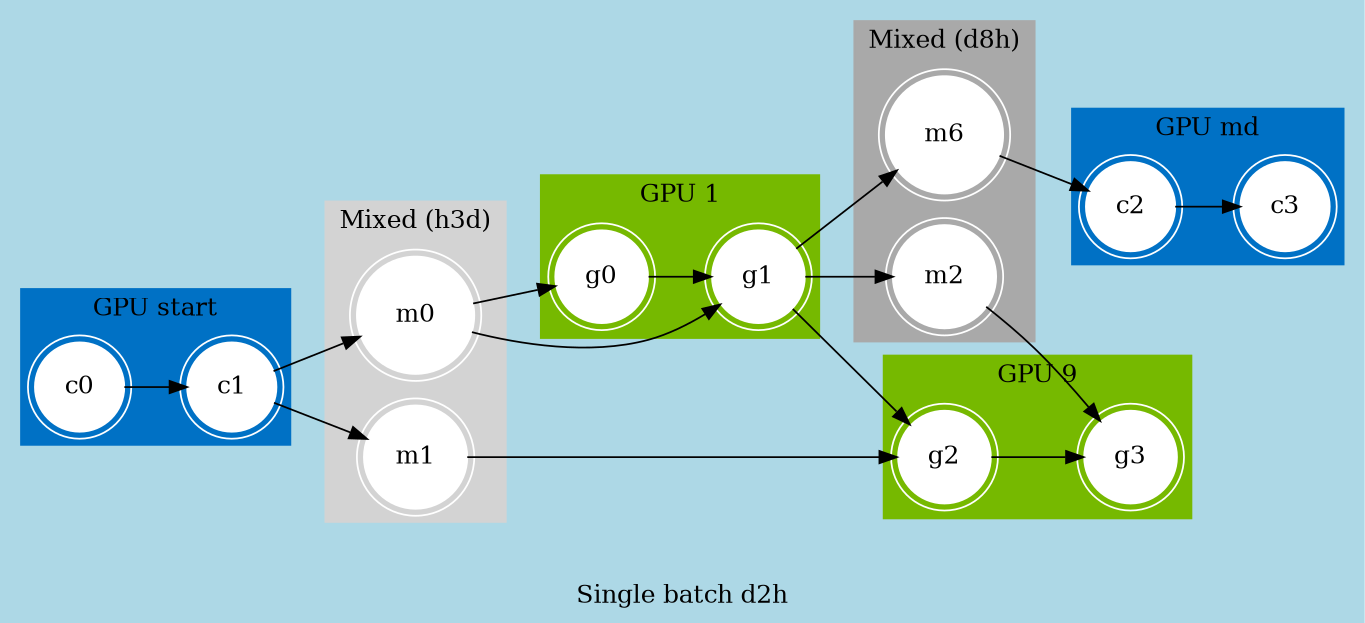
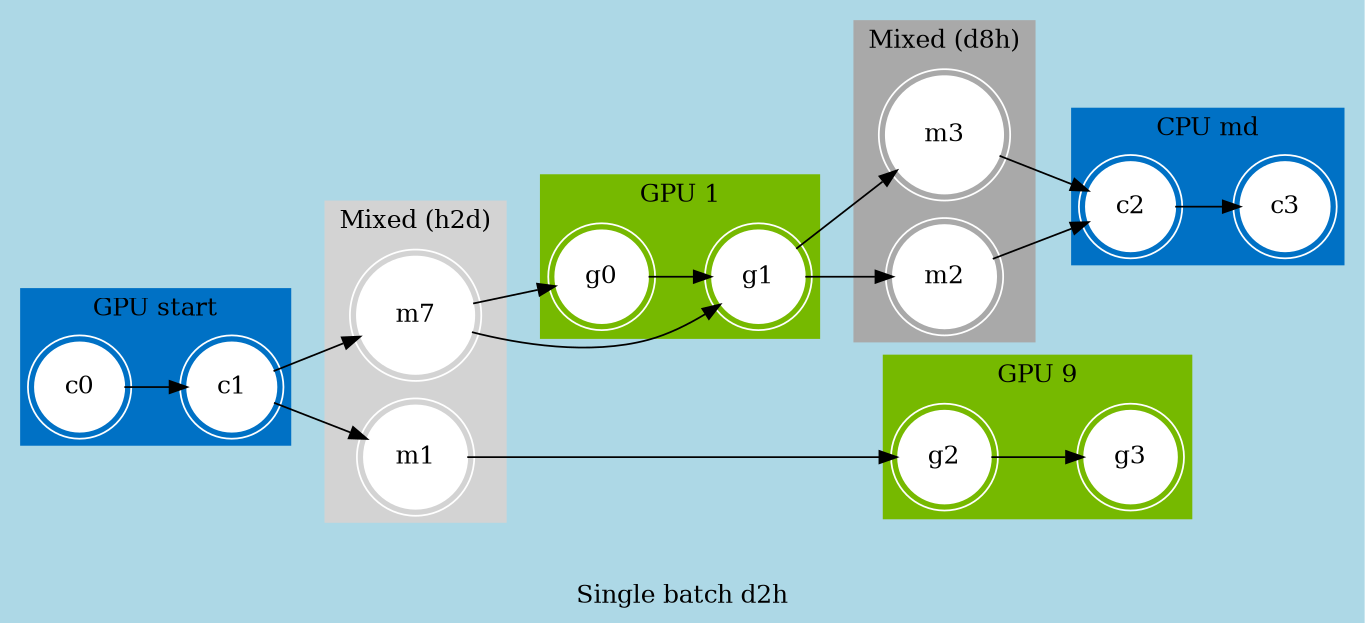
(1208, 129) -> (1208, 129)
(944, 135) -> (944, 135)
(416, 222) -> (416, 222)
(416, 315) -> (416, 315)
(845, 360) -> none
(1053, 367) -> (1022, 247)
